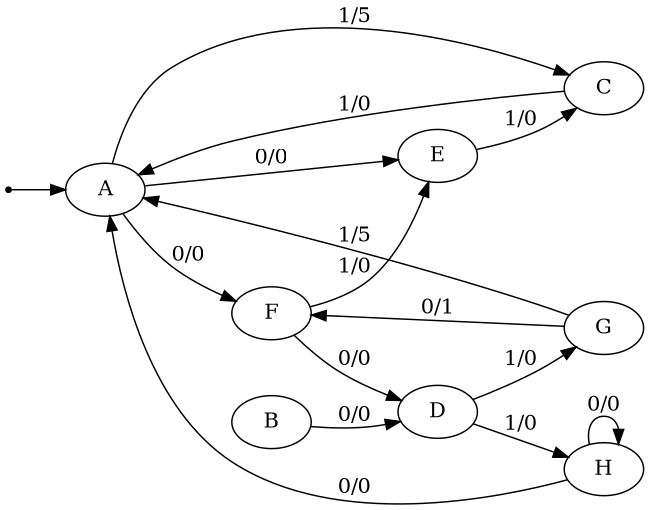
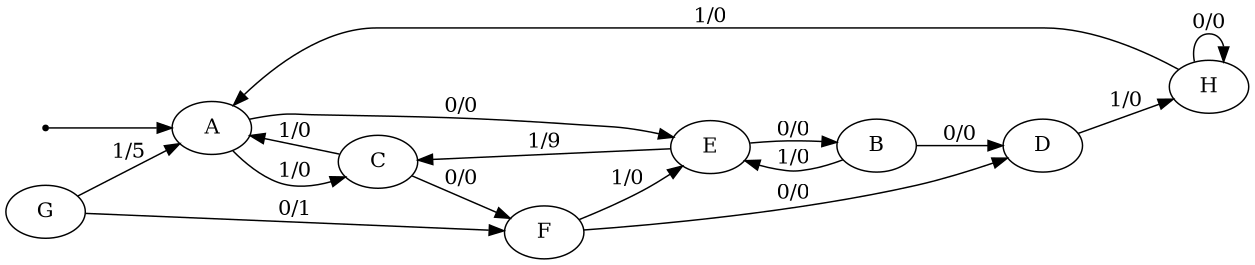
(355, 17) -> (295, 171)
(521, 120) -> (544, 142)
none -> (786, 141)
none -> (801, 171)
(167, 262) -> (454, 194)
(520, 380) -> none
(355, 488) -> (710, 17)
